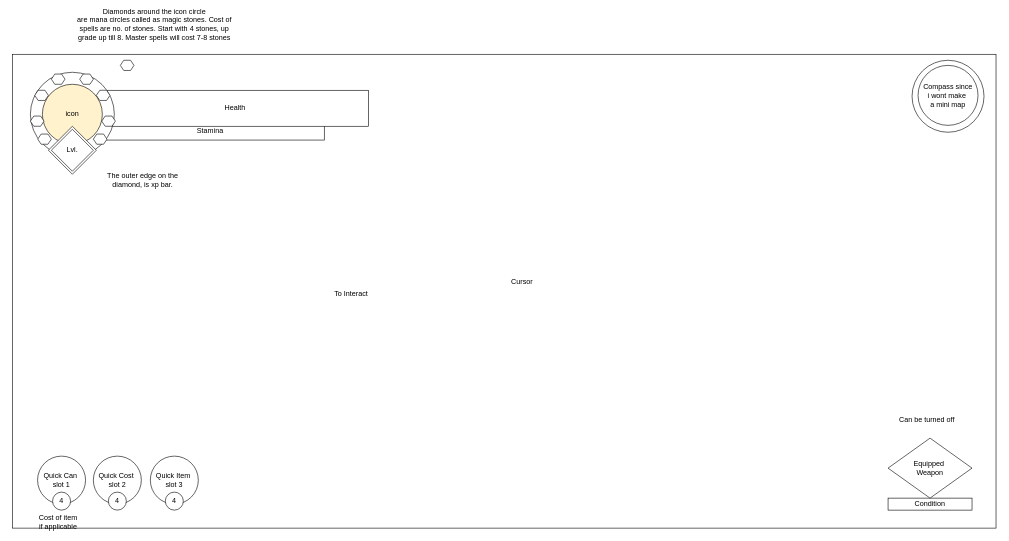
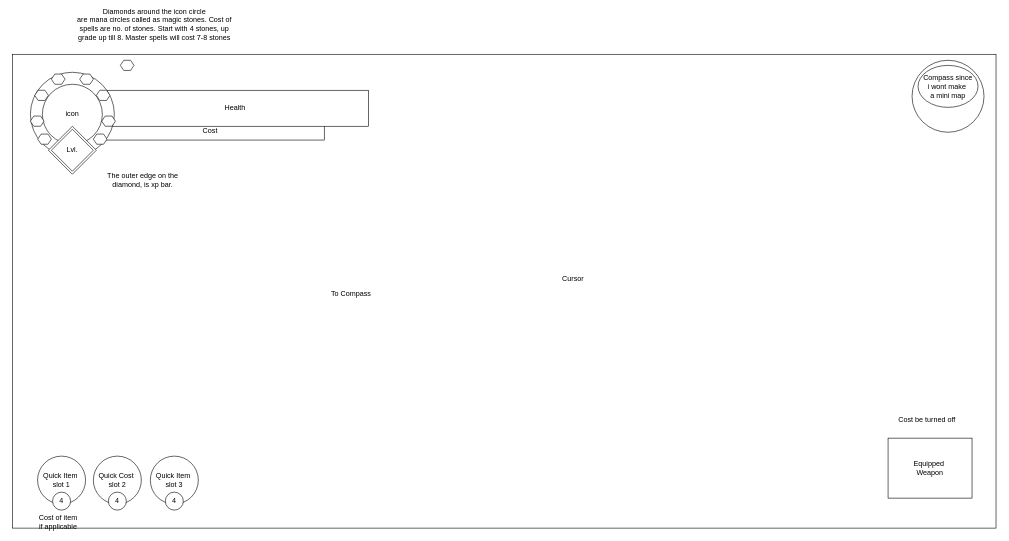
(948, 95) -> (948, 86)
(72, 114) -> (72, 114)
(210, 131) -> (210, 131)
(522, 282) -> (573, 279)
(351, 294) -> (351, 294)
(927, 420) -> (927, 420)
(930, 468) -> (930, 468)
(62, 480) -> (62, 480)
(930, 504) -> none
